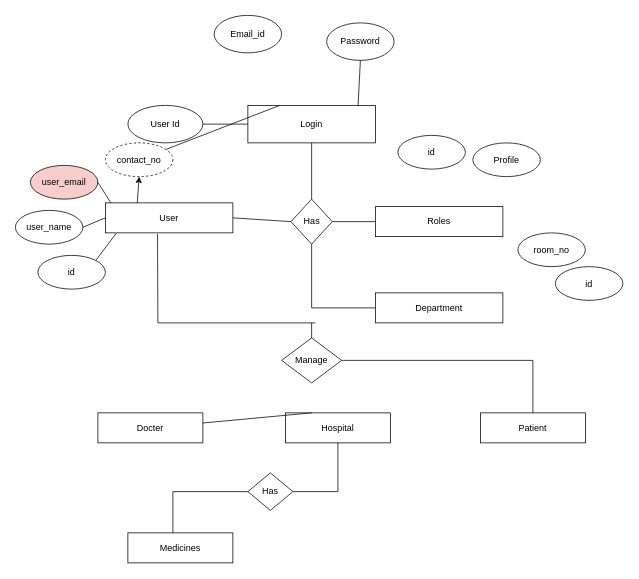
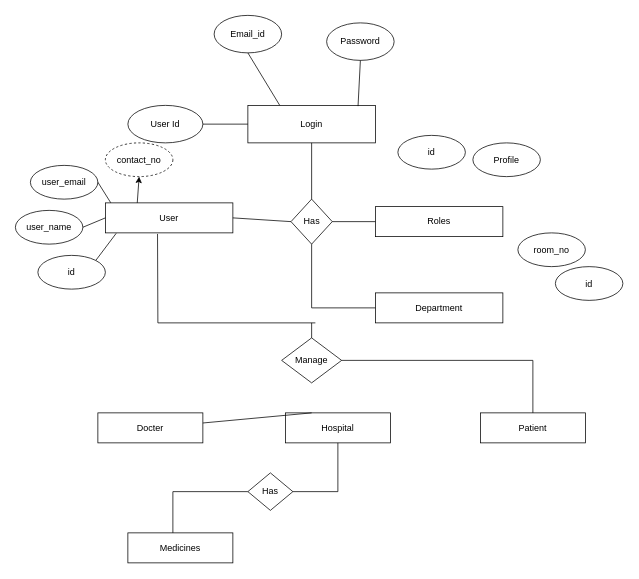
(197, 138) -> (264, 80)
(64, 182) -> (64, 182)
